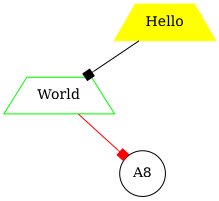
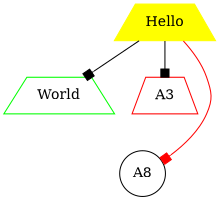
none -> (165, 96)
(98, 132) -> (211, 101)
